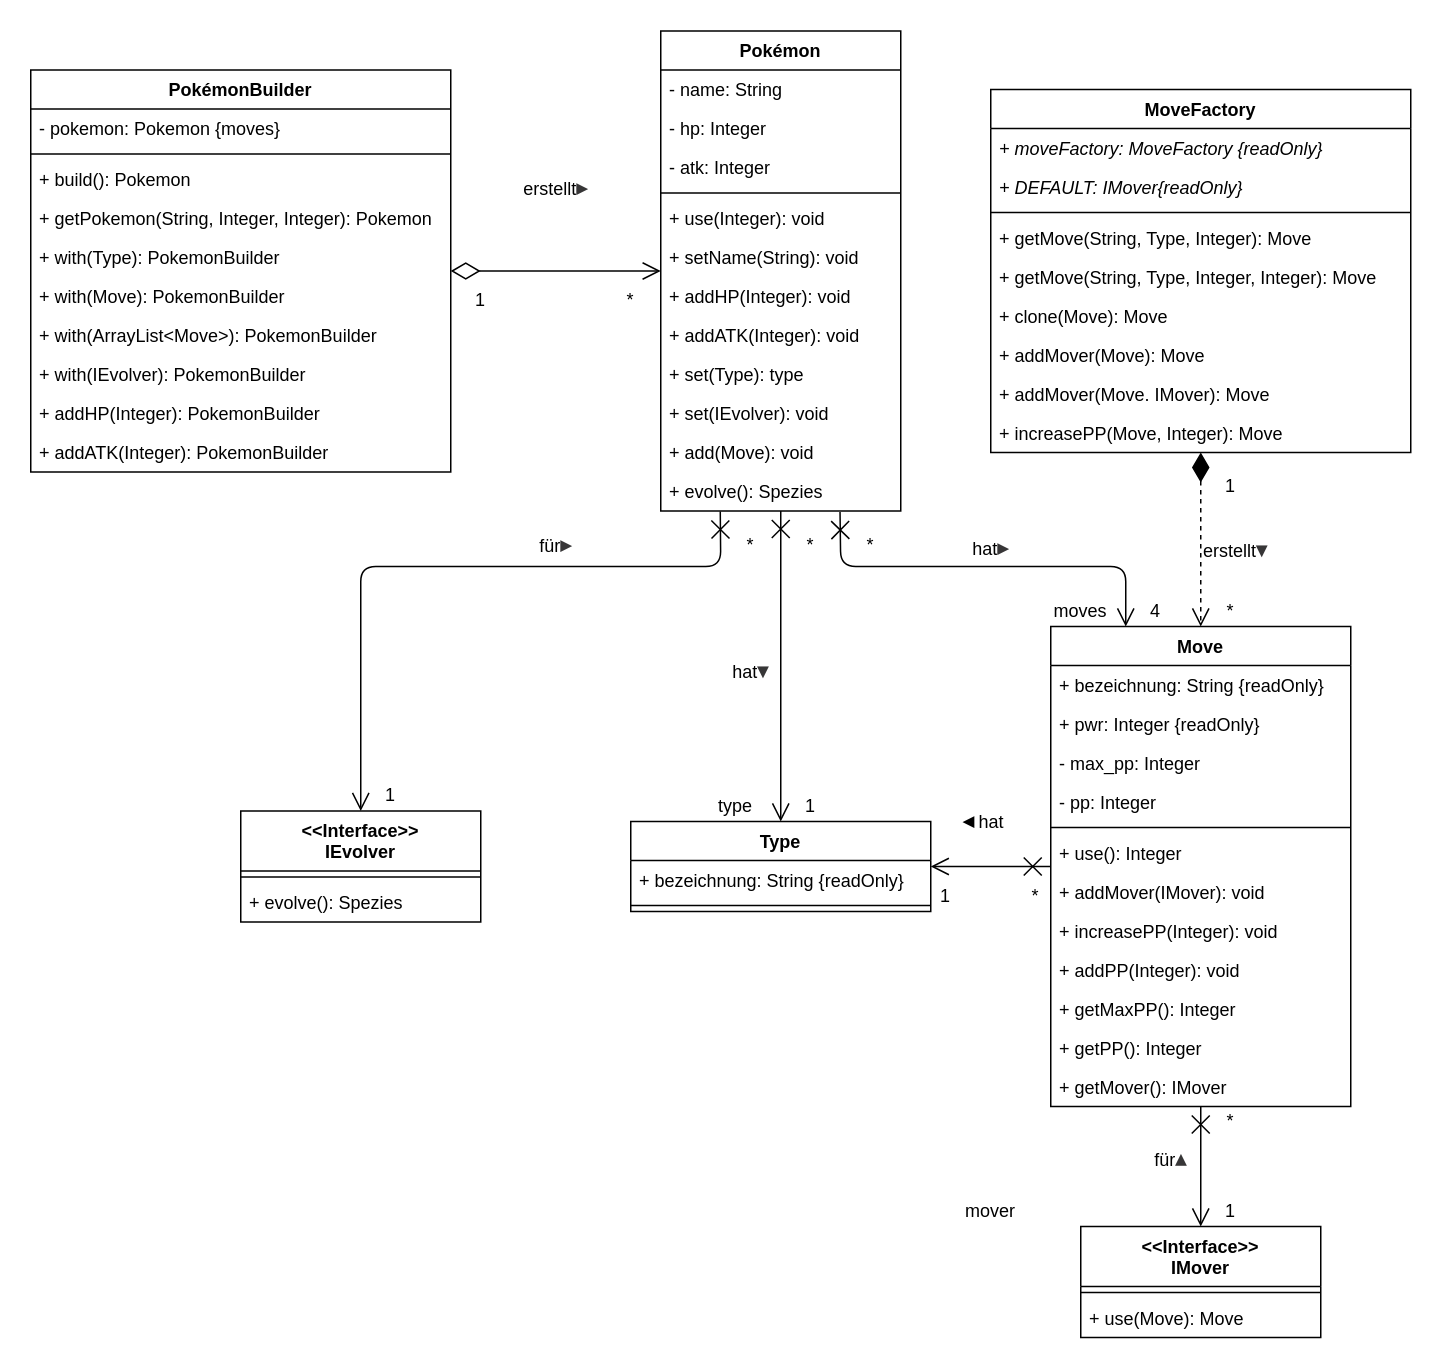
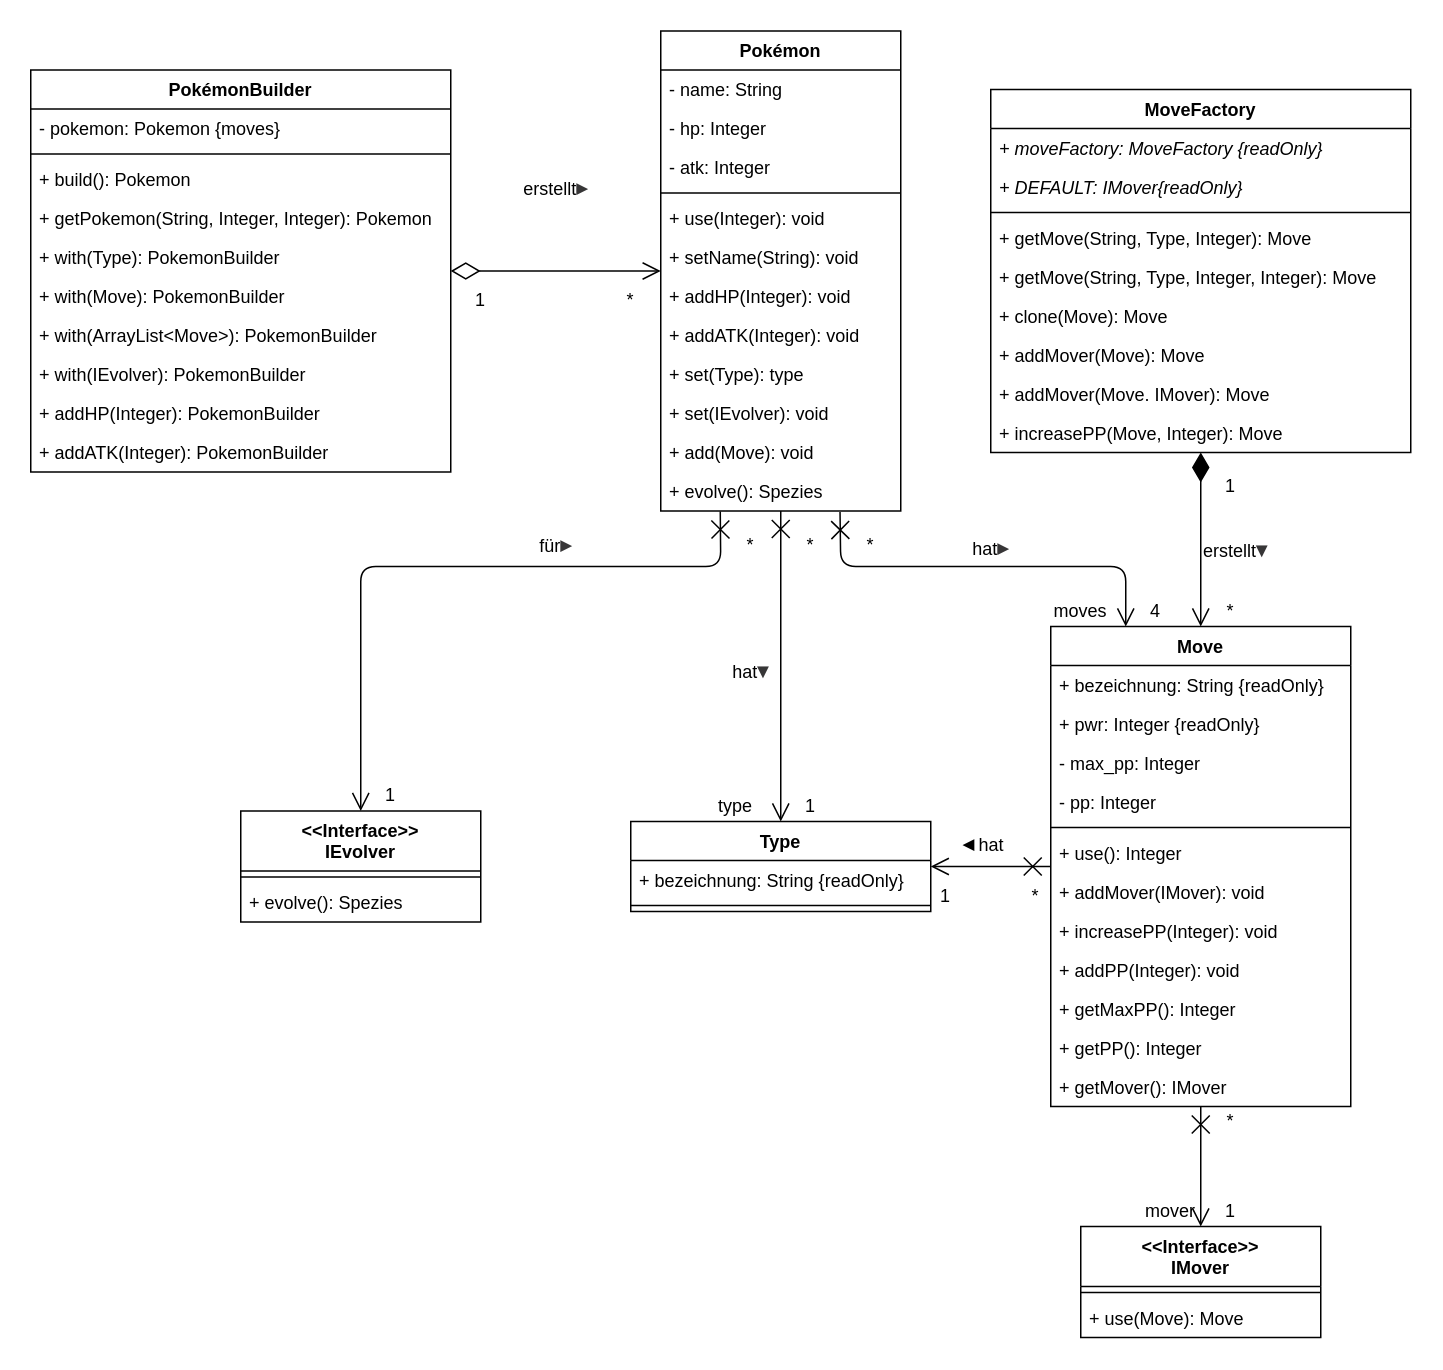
(1201, 553) -> (1201, 553)
(991, 821) -> (991, 844)
(1171, 1159) -> none
(991, 1211) -> (1171, 1211)
